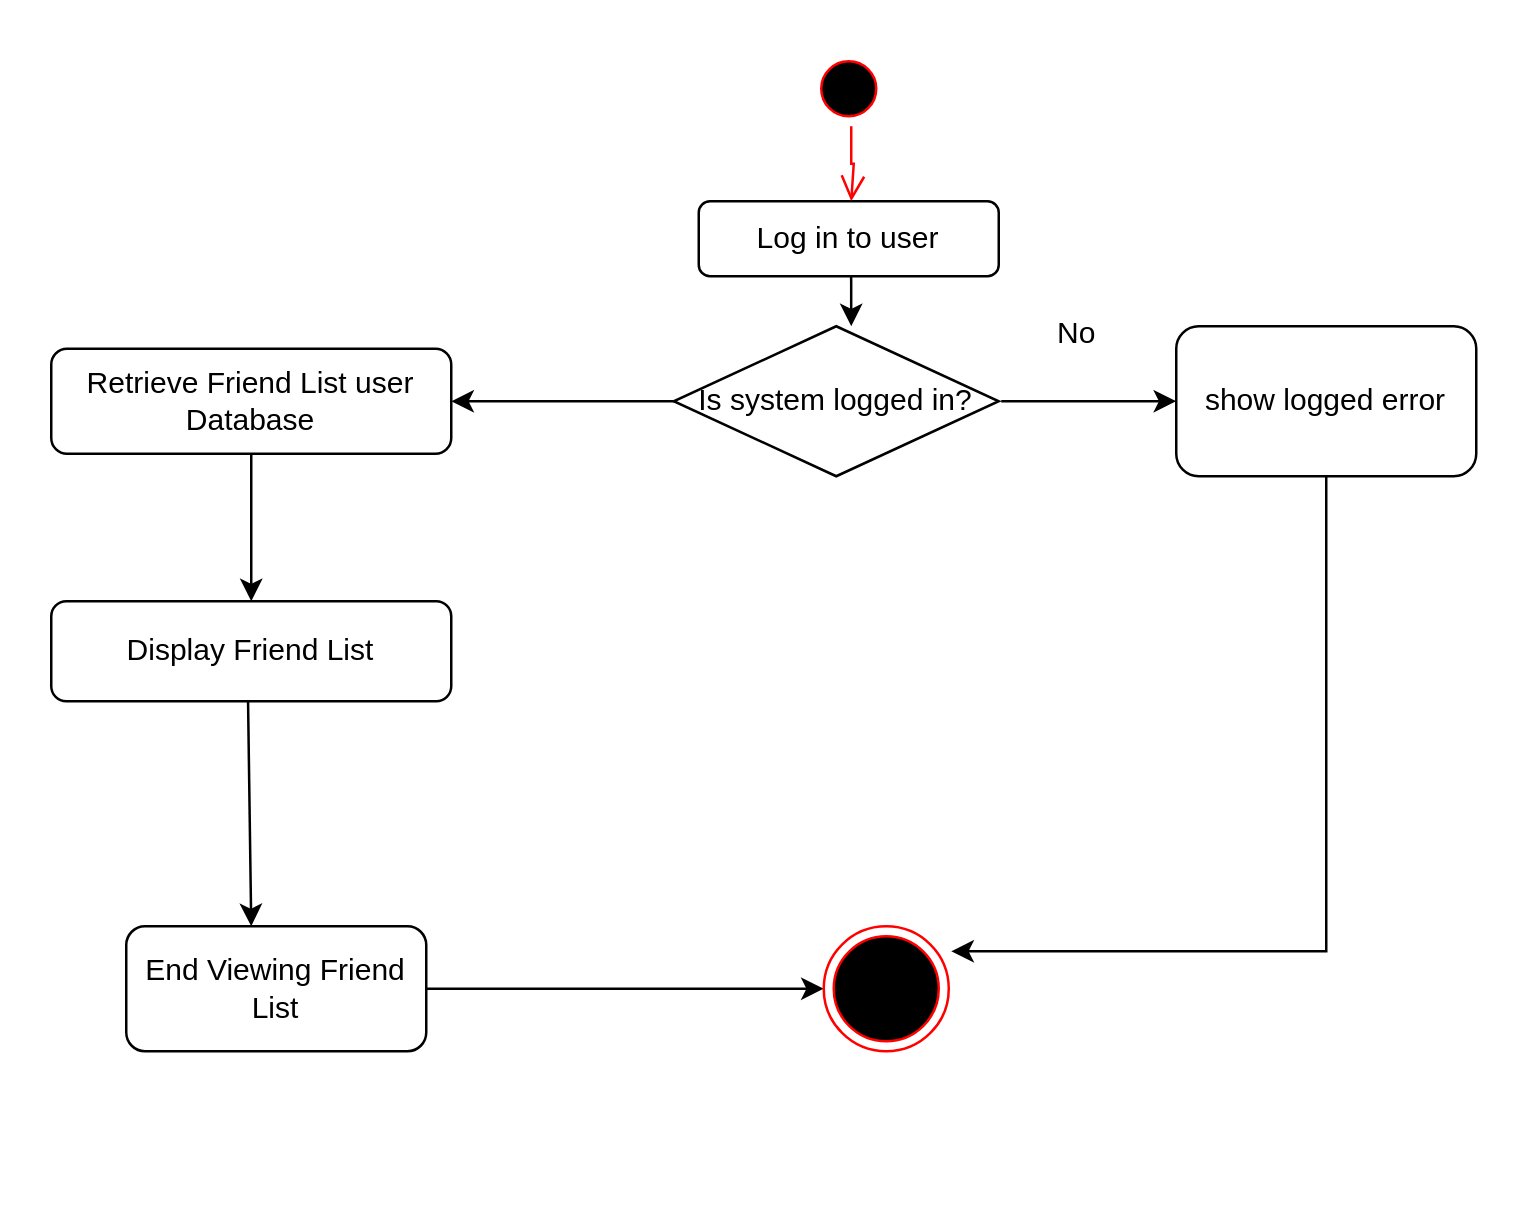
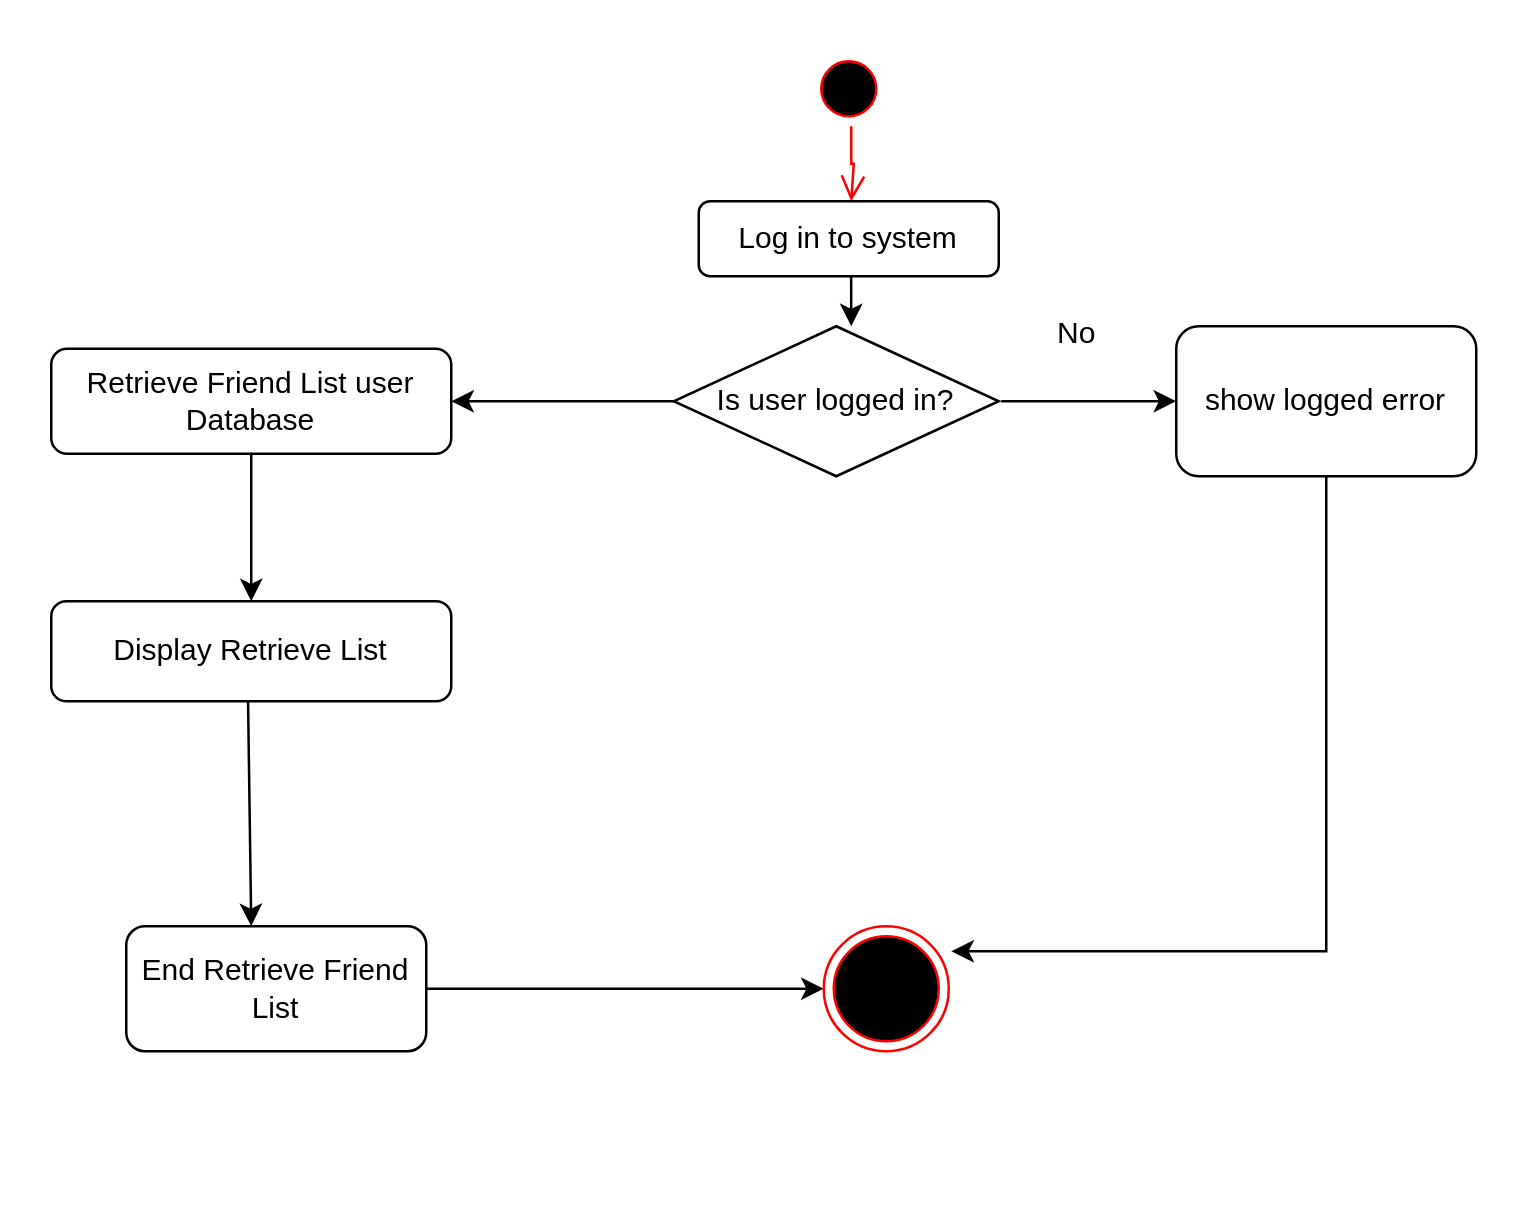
(849, 239) -> (849, 239)
(836, 401) -> (836, 401)
(251, 651) -> (251, 651)
(276, 989) -> (276, 989)
